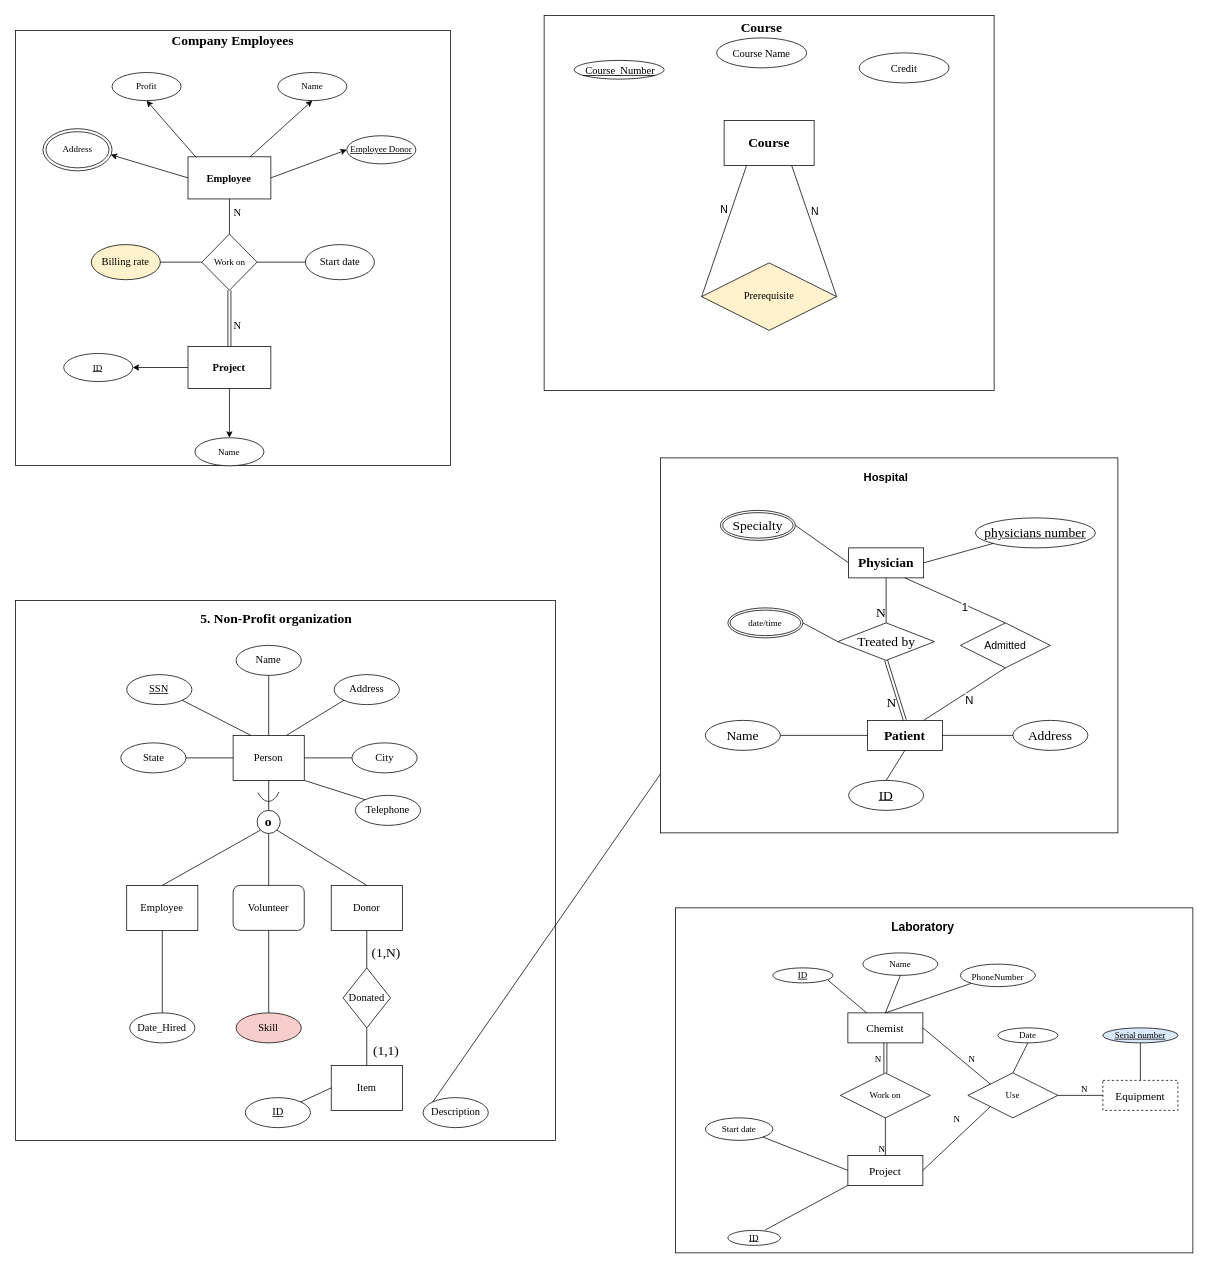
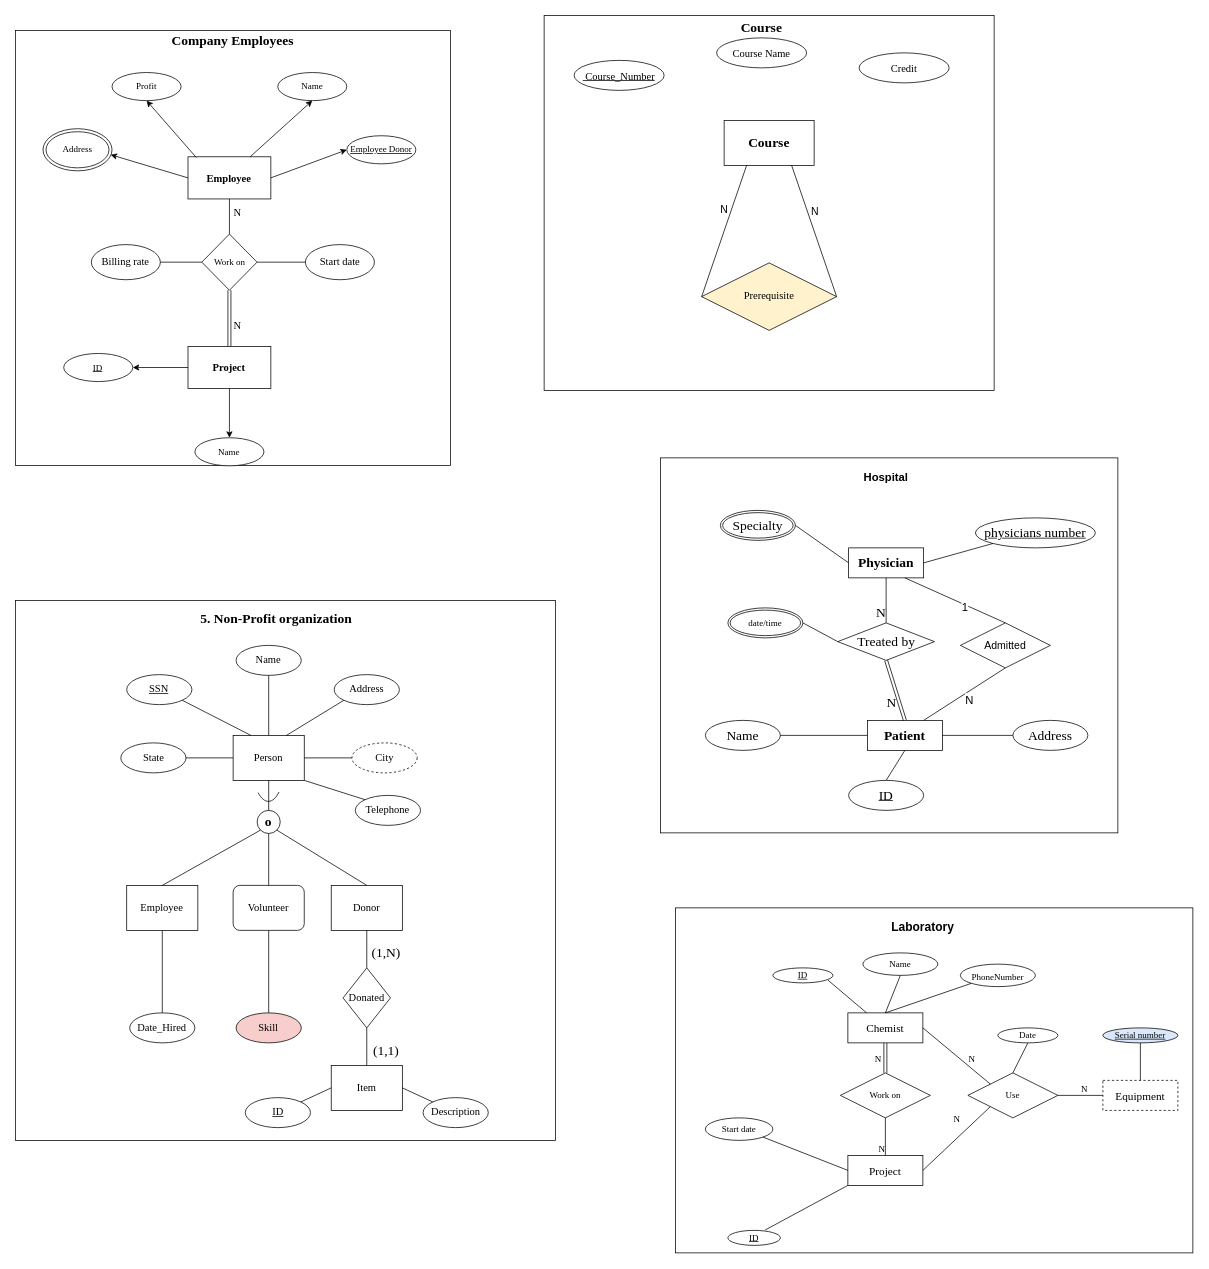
(619, 70) -> (619, 75)
(126, 262) -> (126, 262)
(385, 758) -> (385, 758)
(547, 937) -> (418, 1095)
